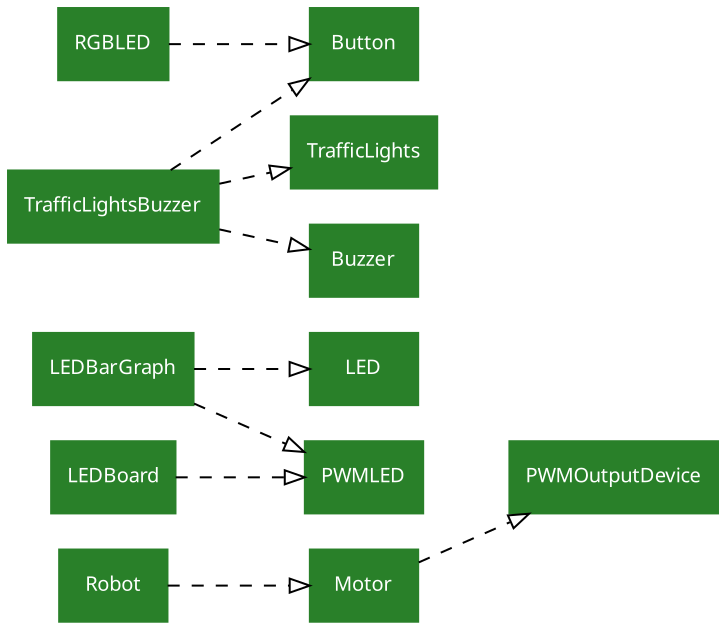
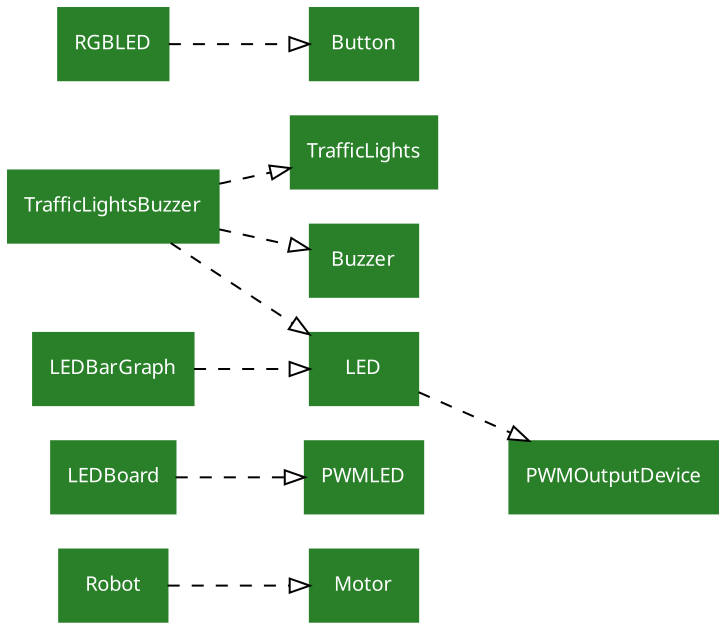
(232, 130) -> (232, 283)
(240, 424) -> none
(464, 542) -> (464, 412)
